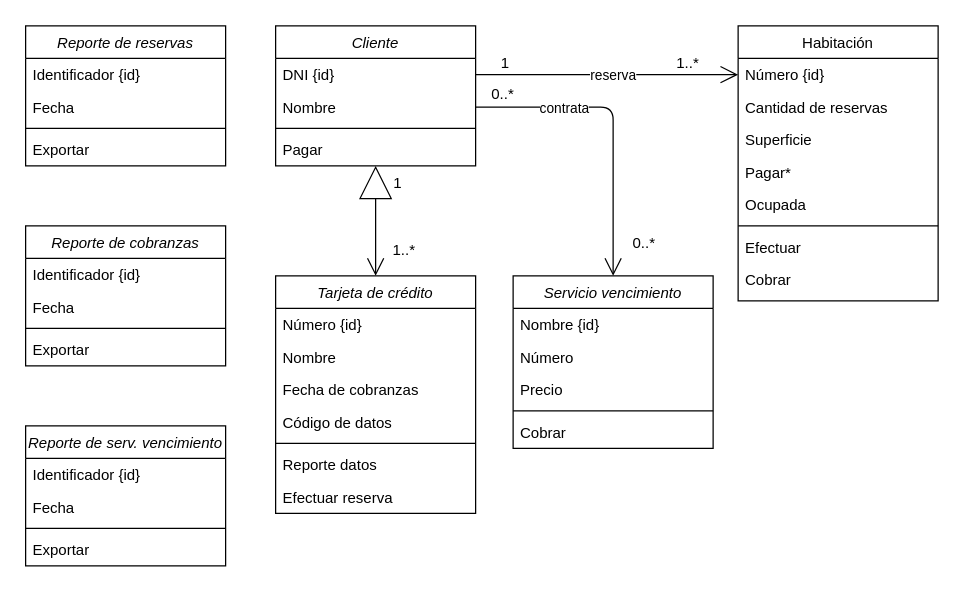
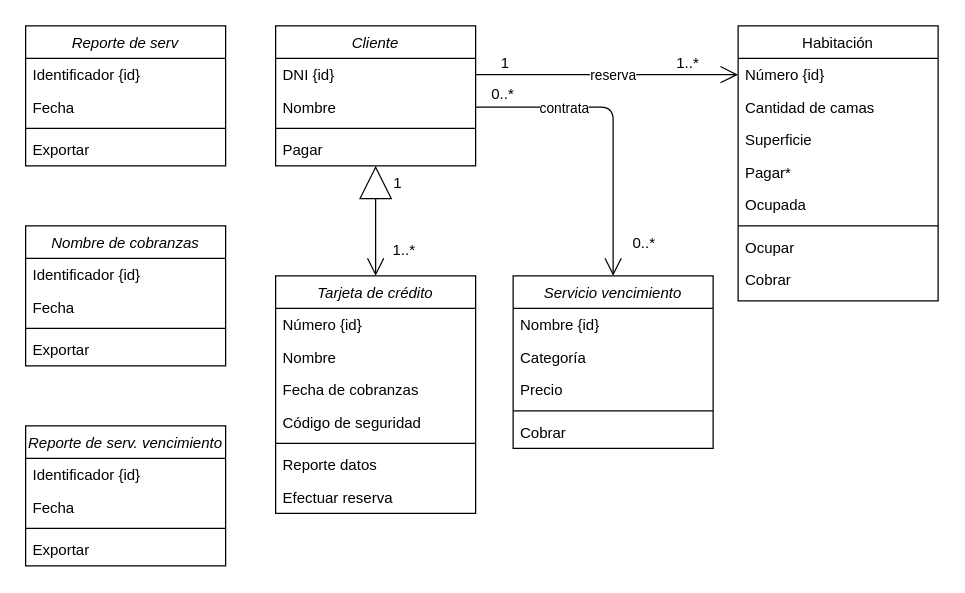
(125, 43) -> (125, 43)
(823, 108) -> (811, 108)
(125, 243) -> (125, 243)
(779, 248) -> (770, 248)
(545, 358) -> (558, 358)
(340, 423) -> (355, 423)
